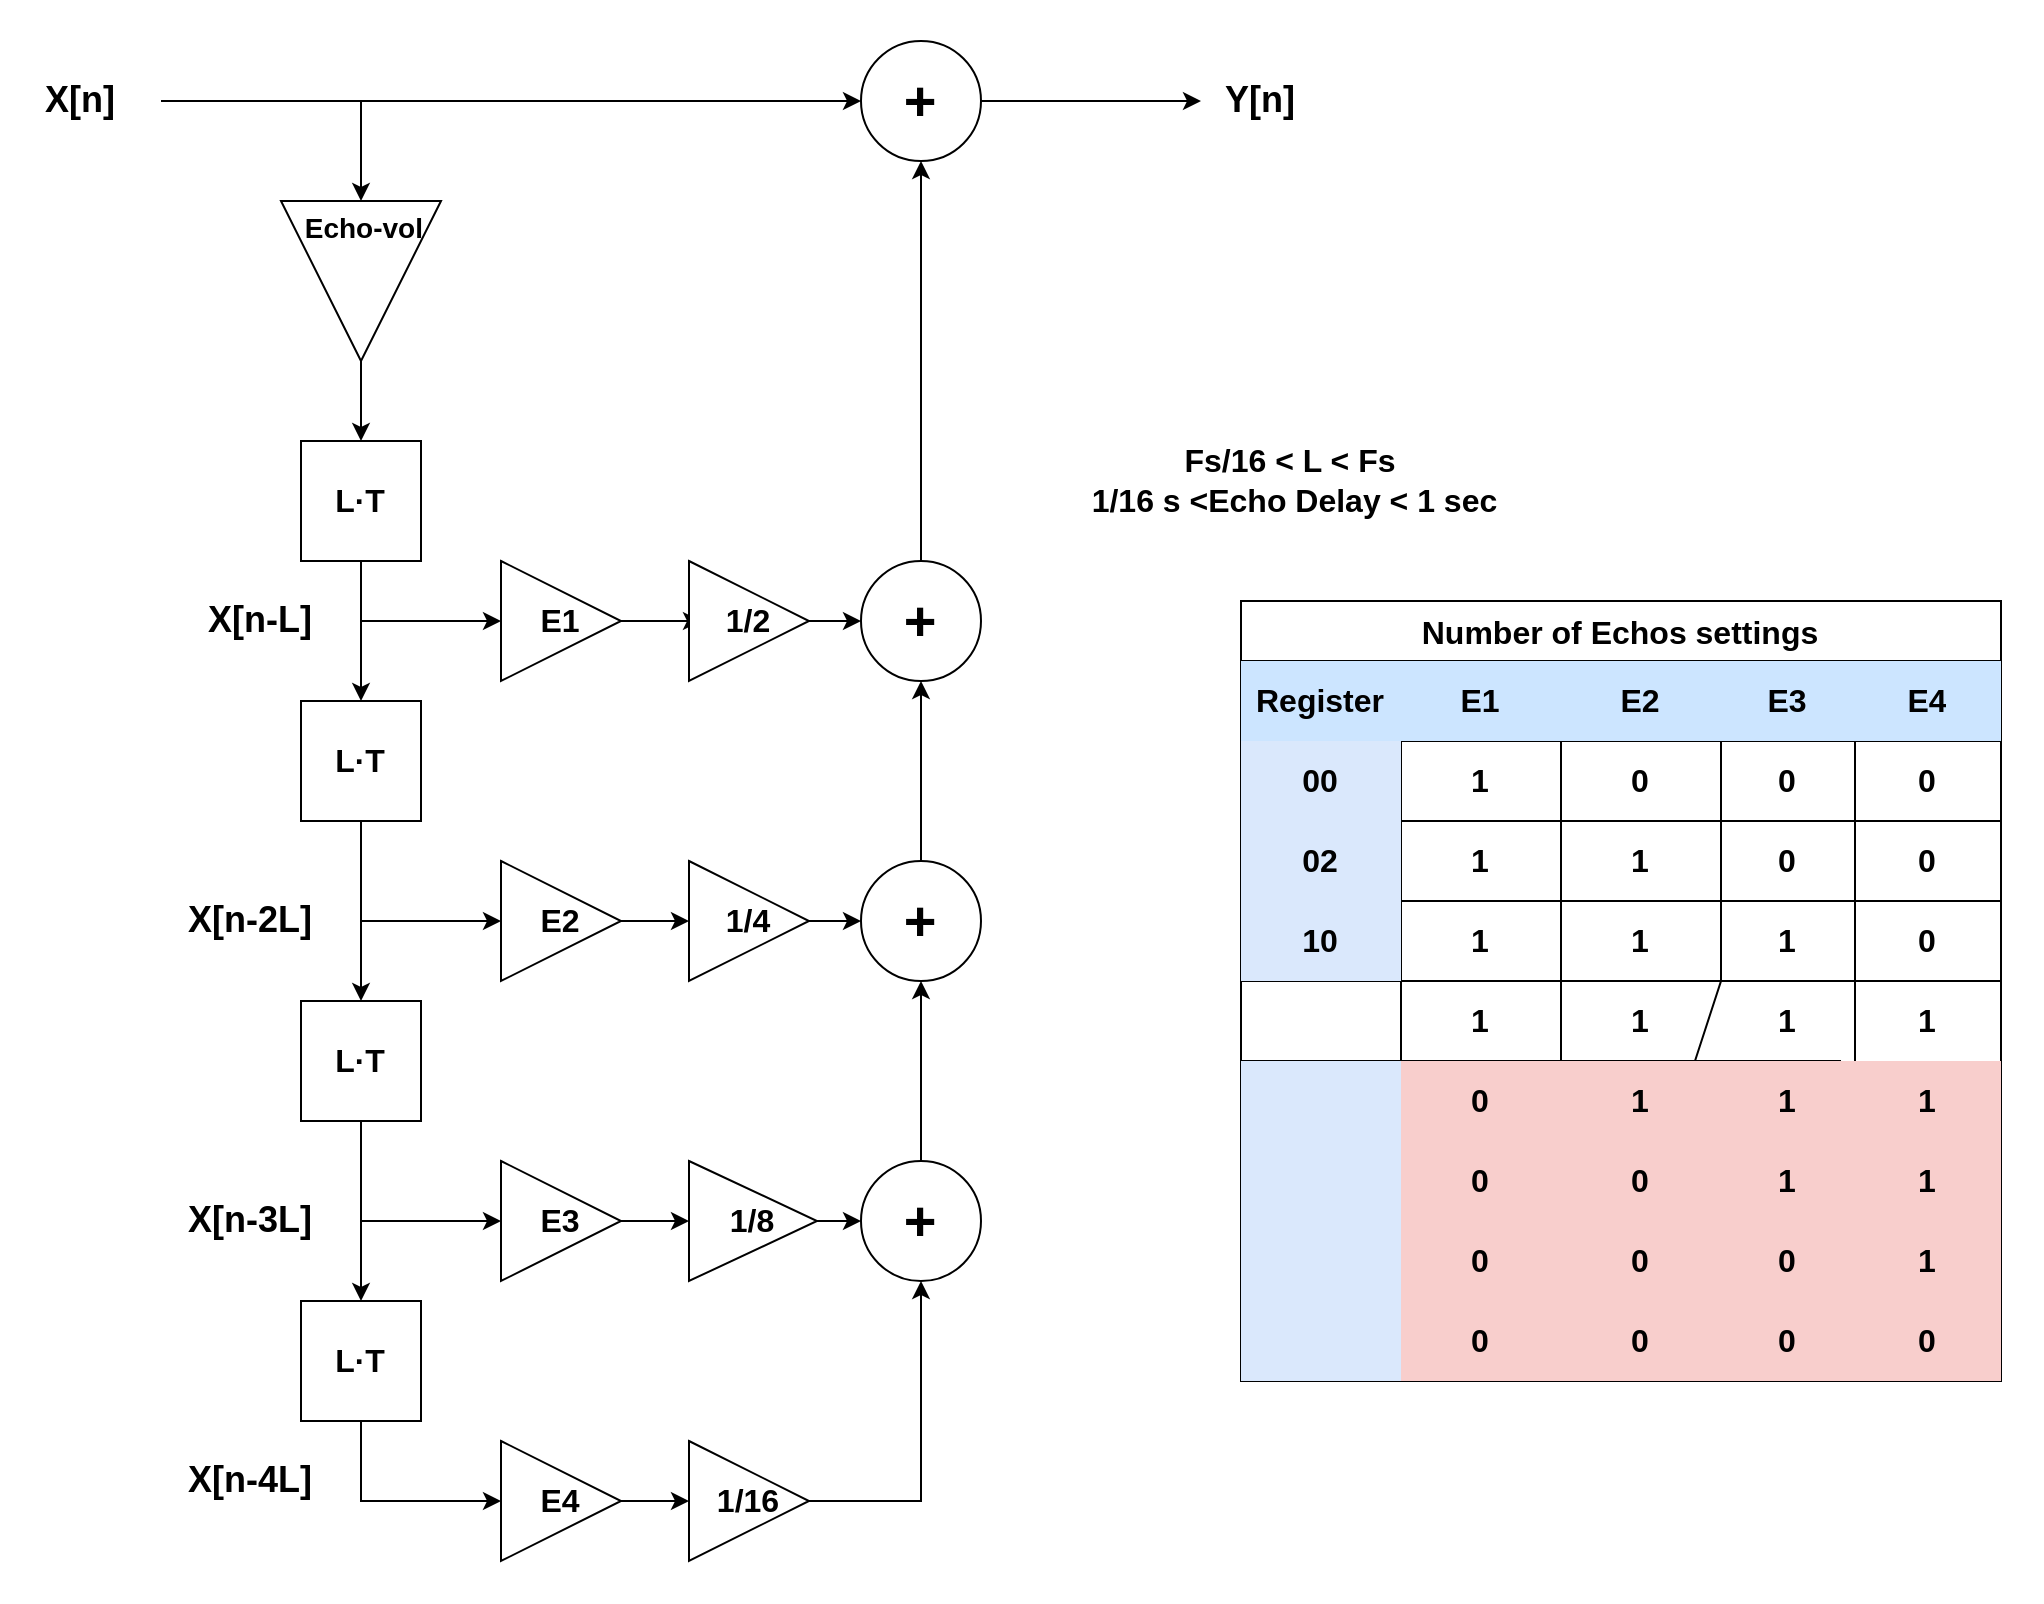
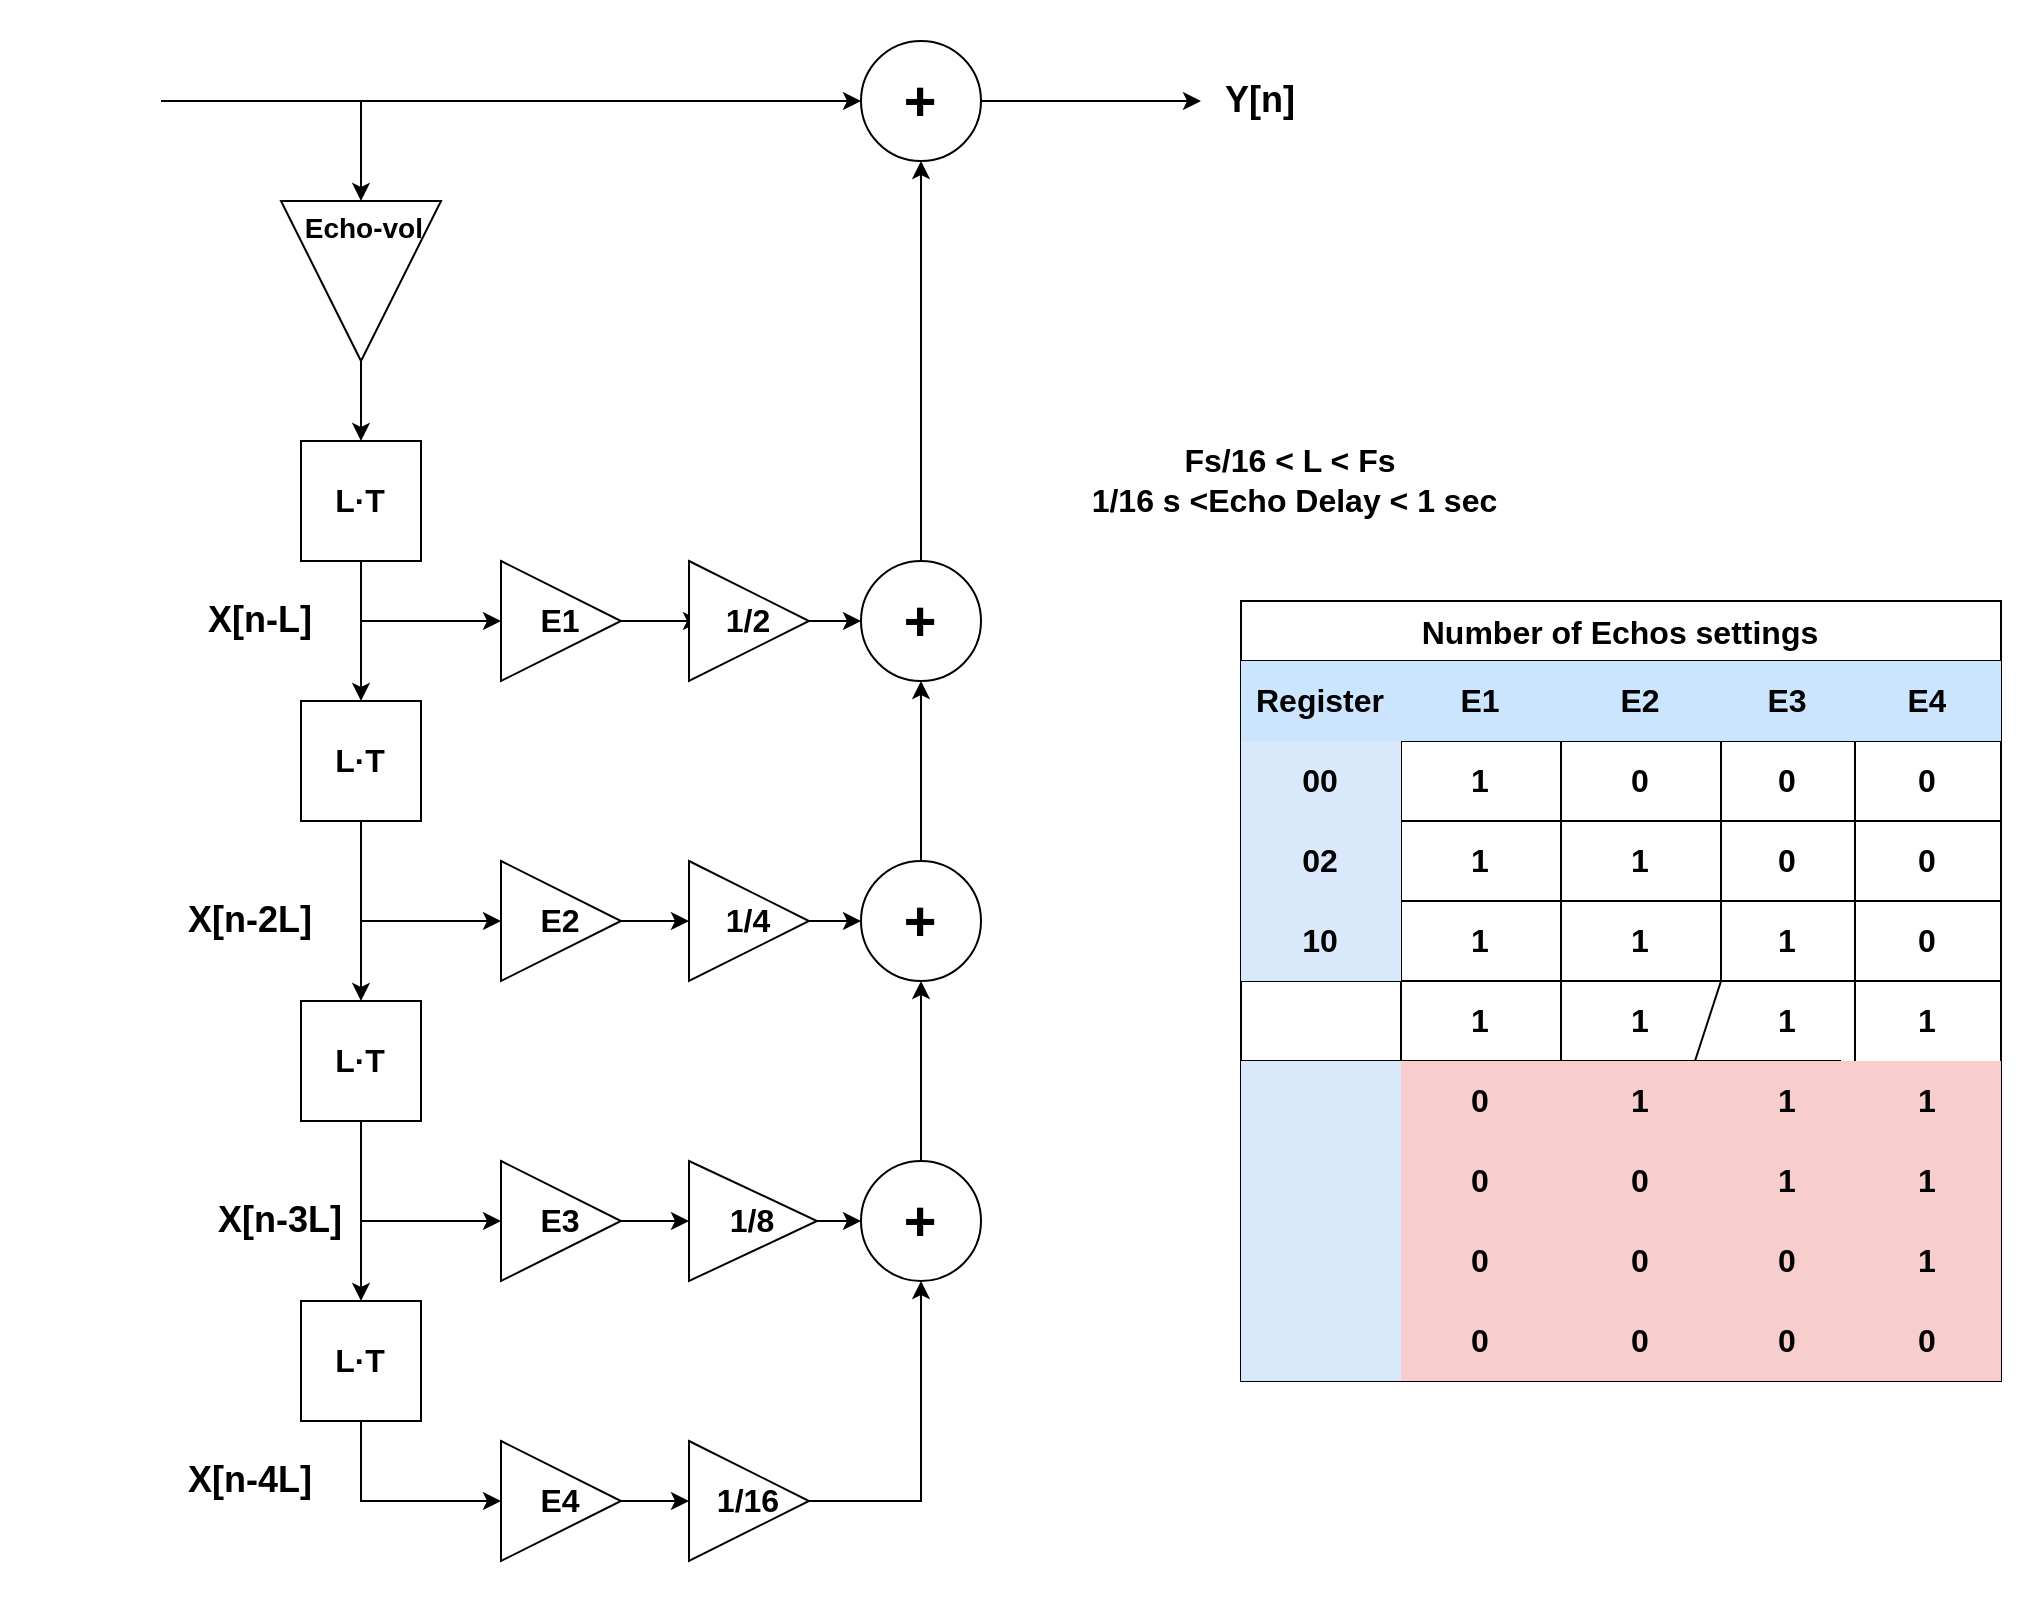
(81, 101) -> none
(251, 1221) -> (281, 1221)
